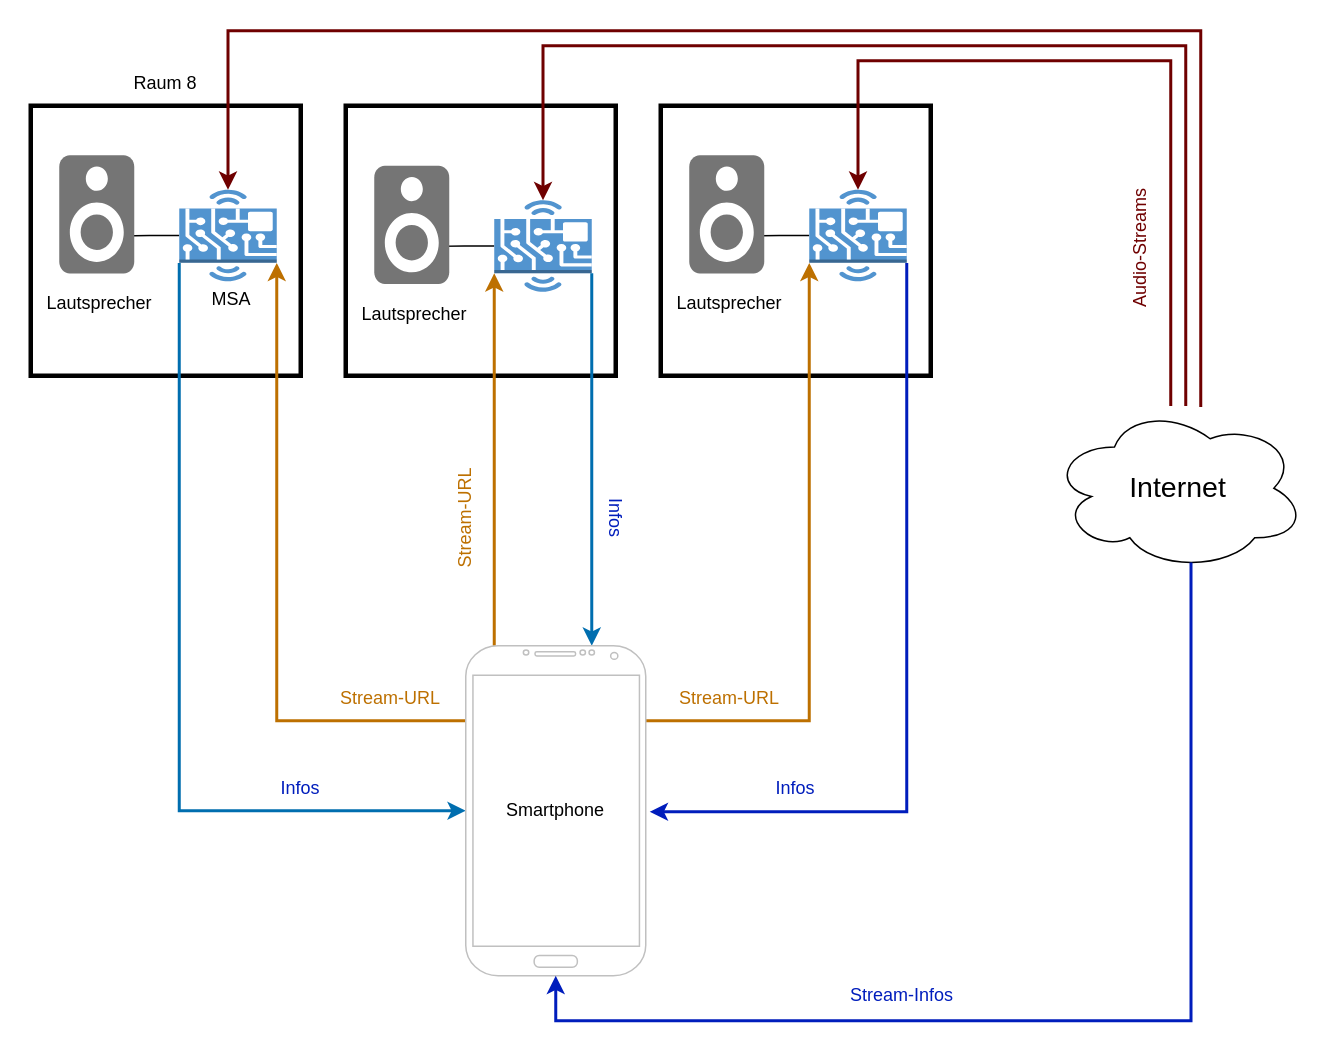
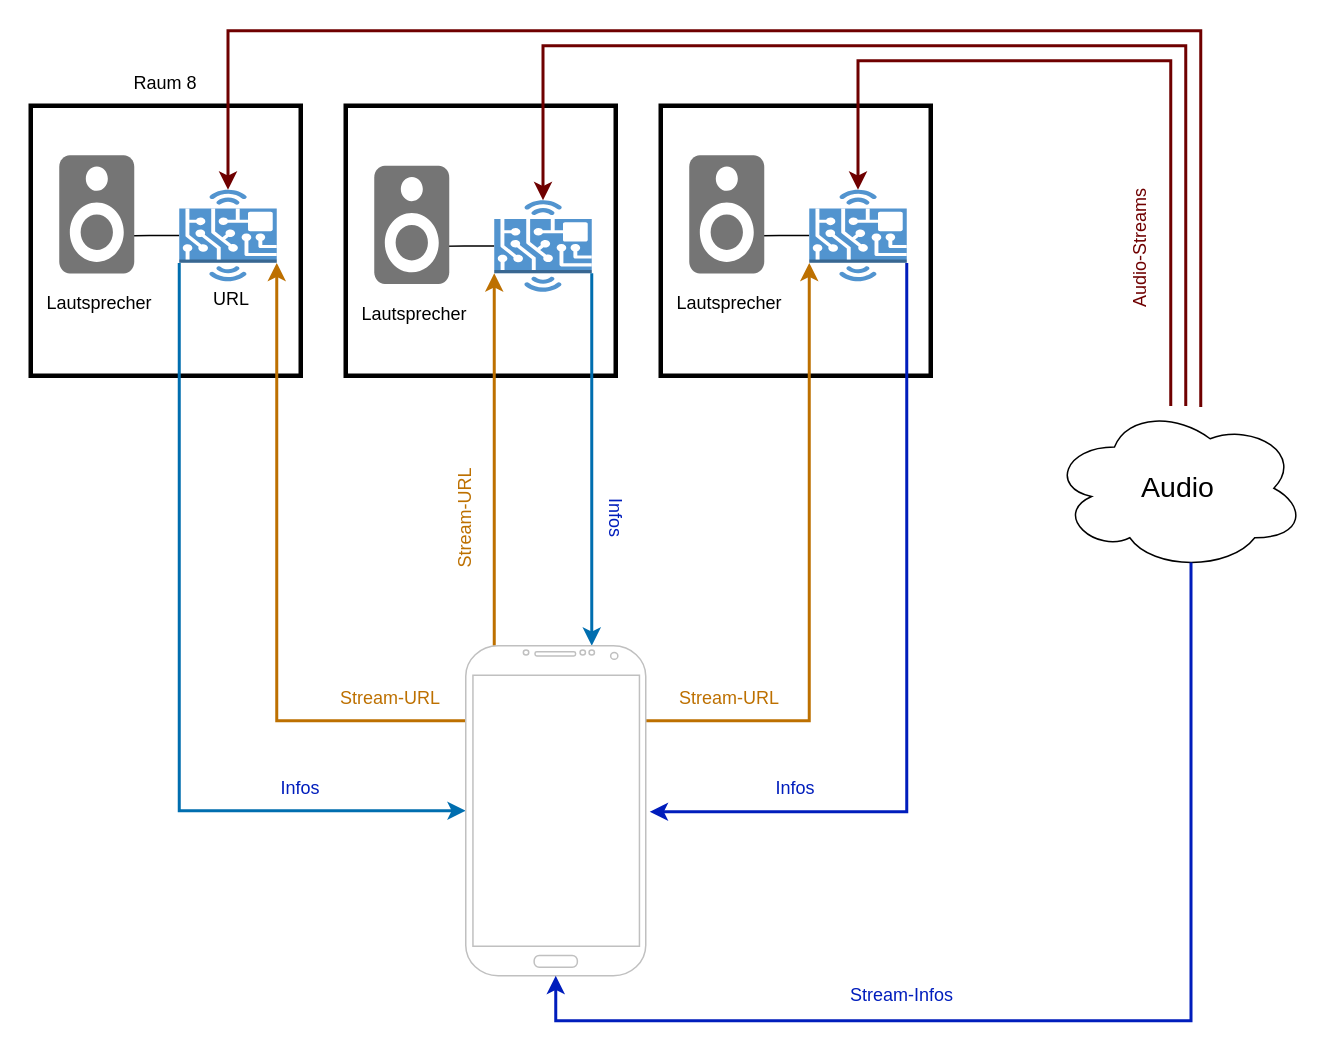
(232, 299) -> (232, 299)
(1178, 488) -> (1178, 488)
(556, 811) -> none
